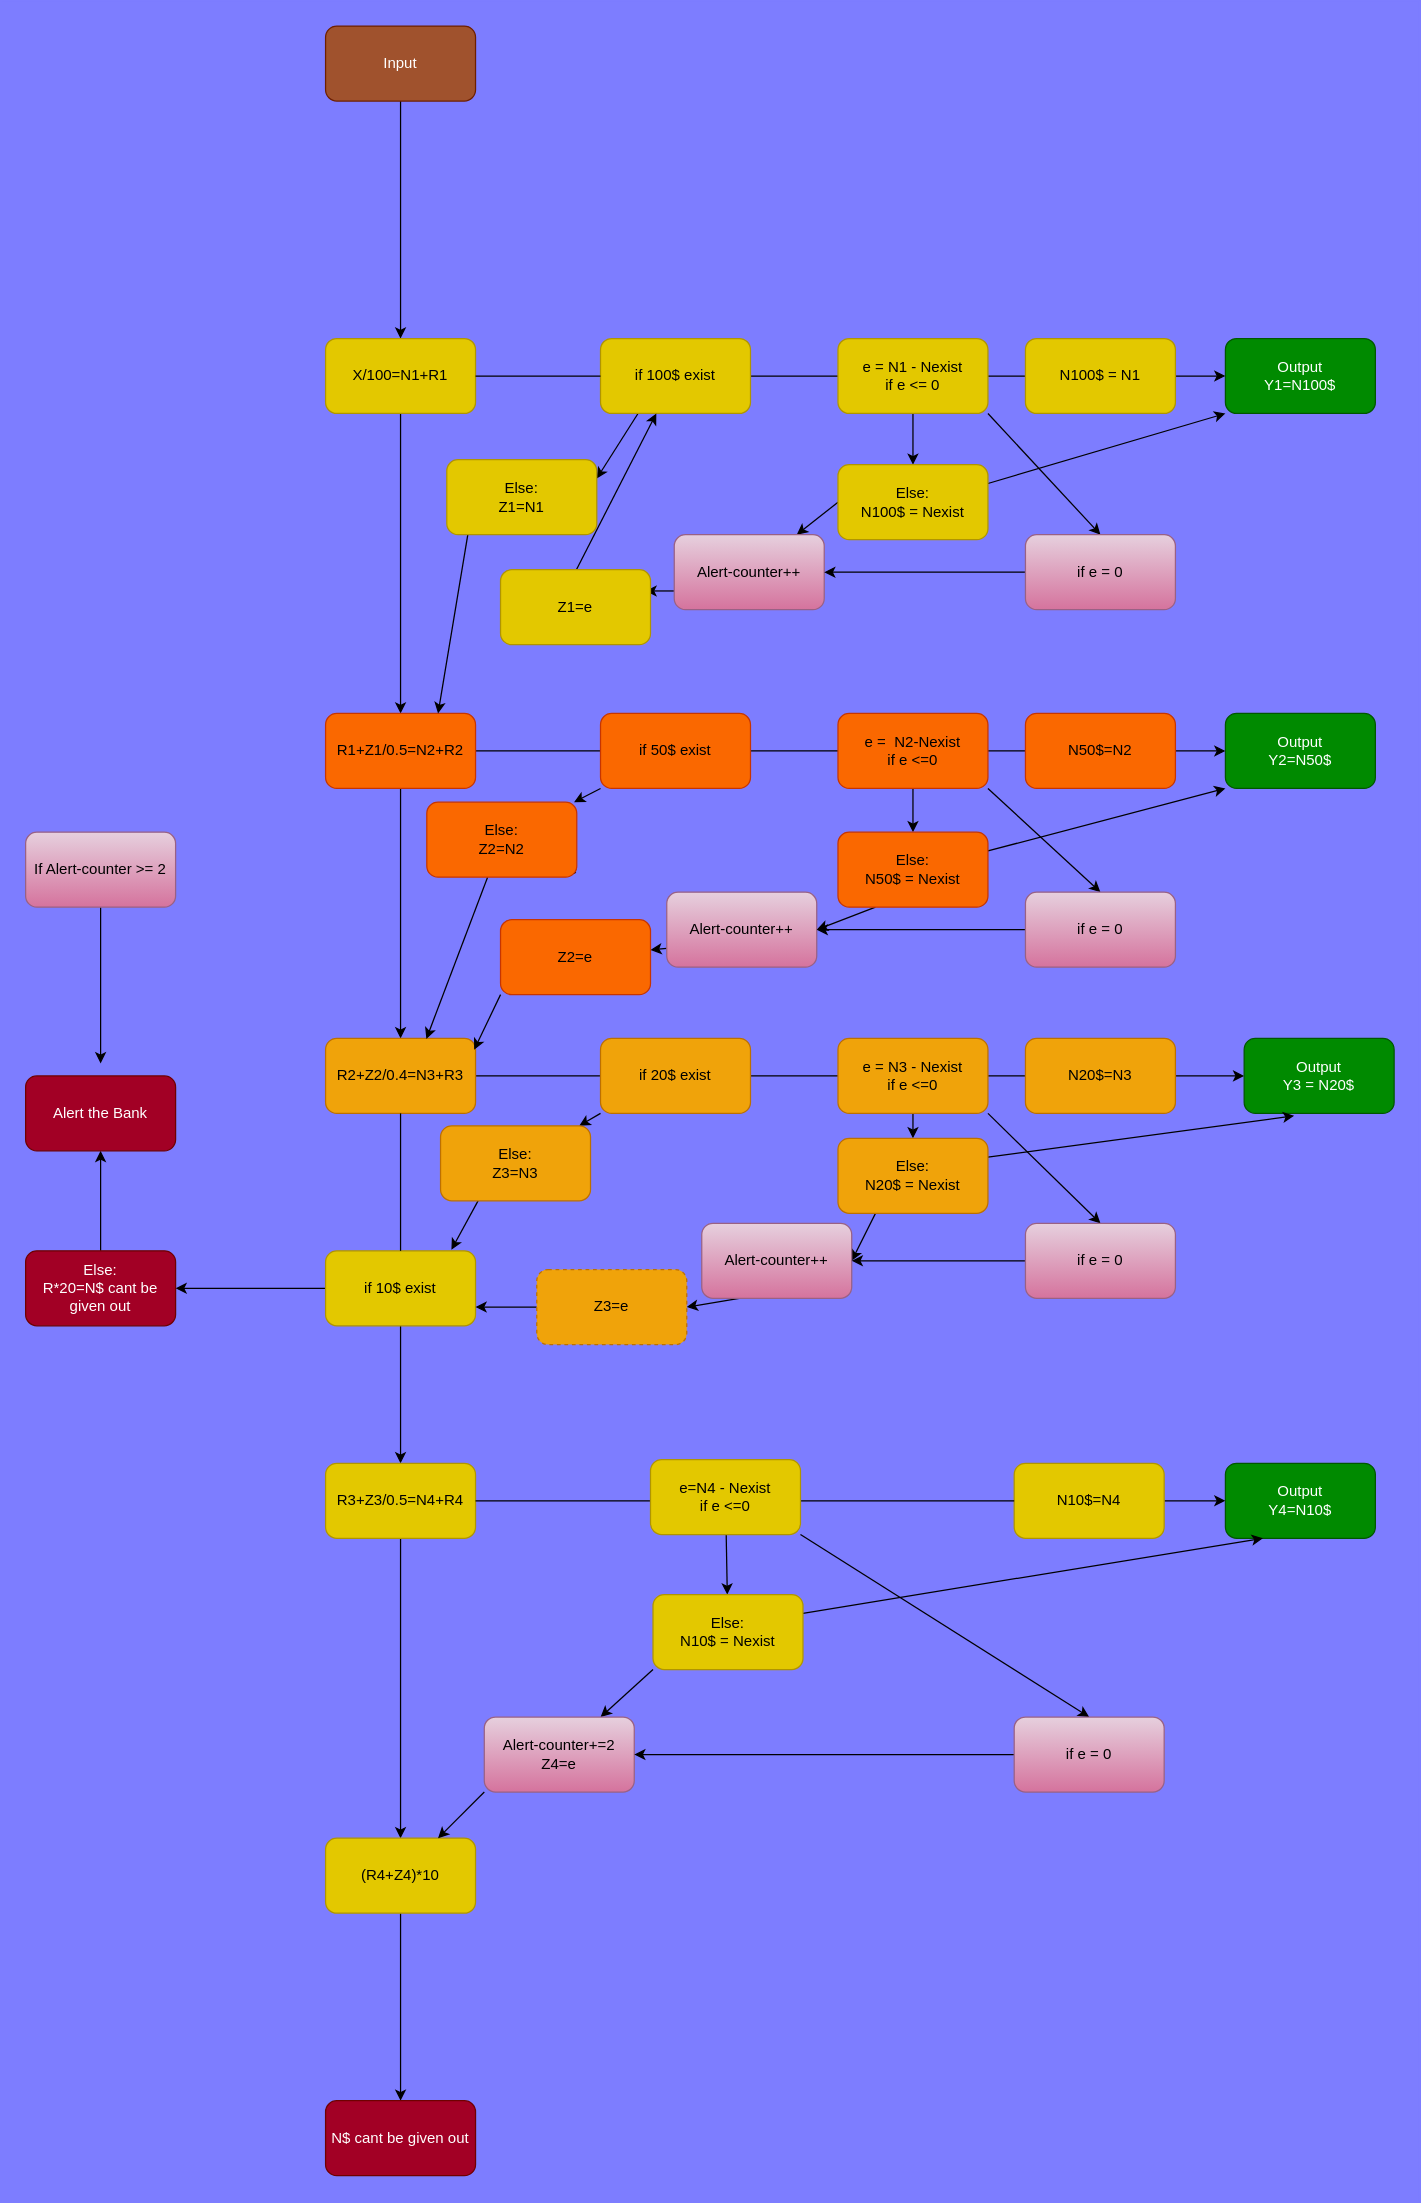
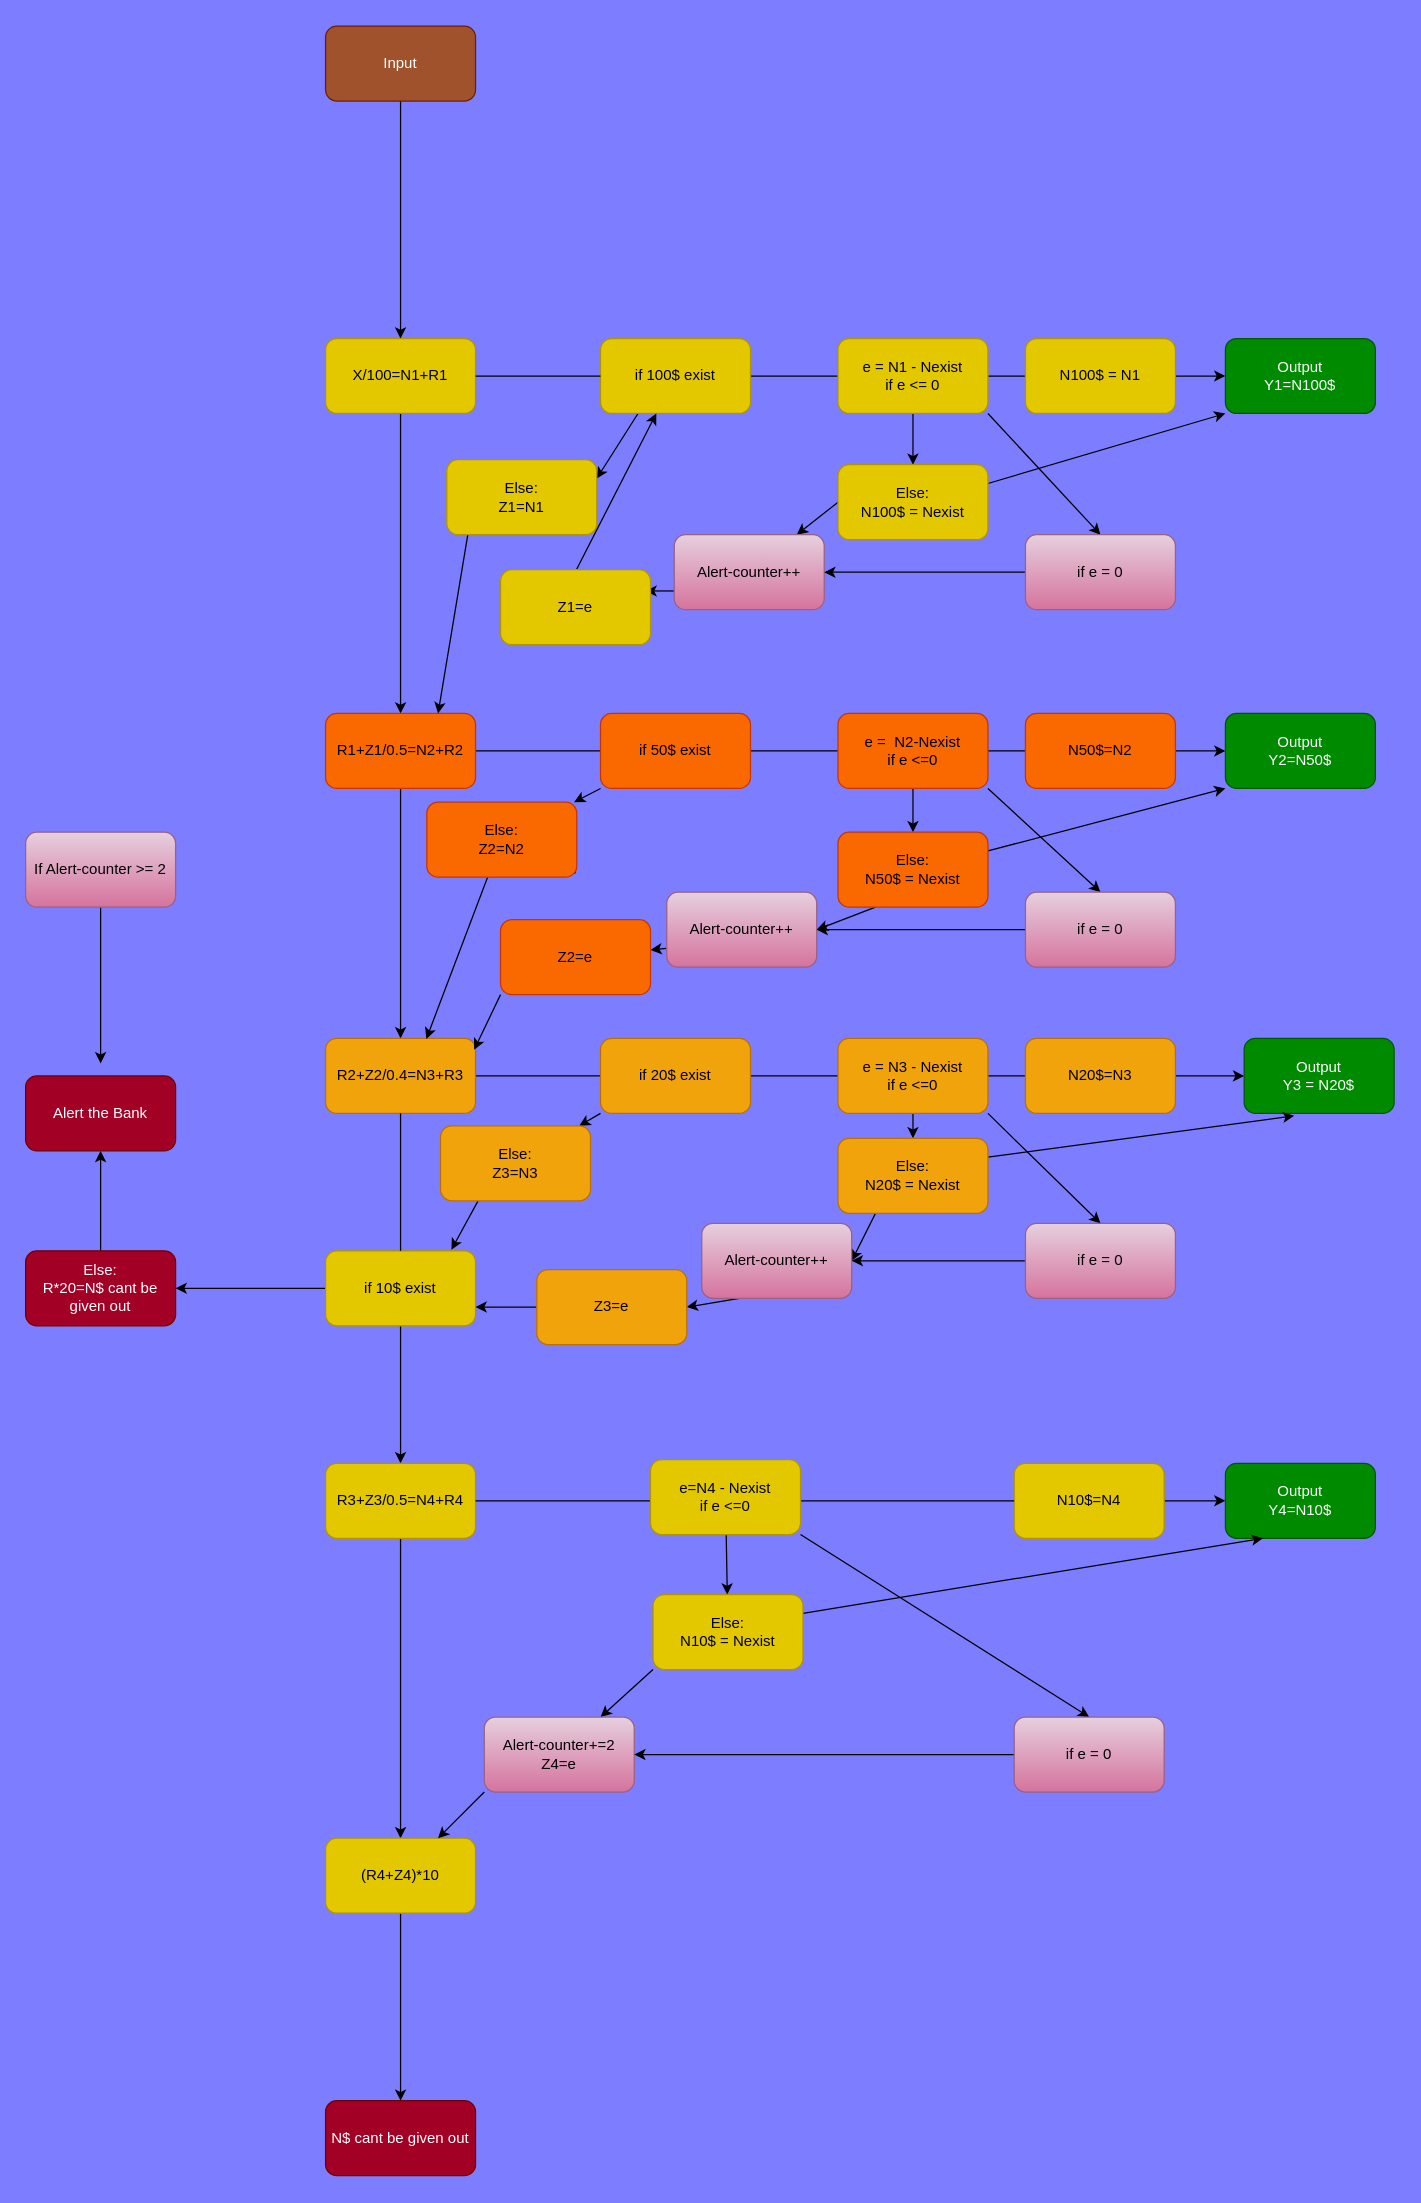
(612, 1307) -> (612, 1307)
